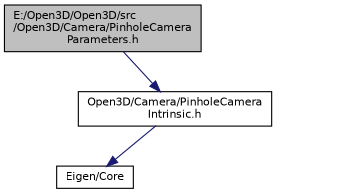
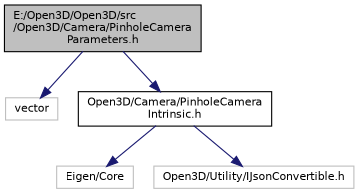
none -> (32, 109)
(95, 177) -> (95, 177)
none -> (254, 177)
